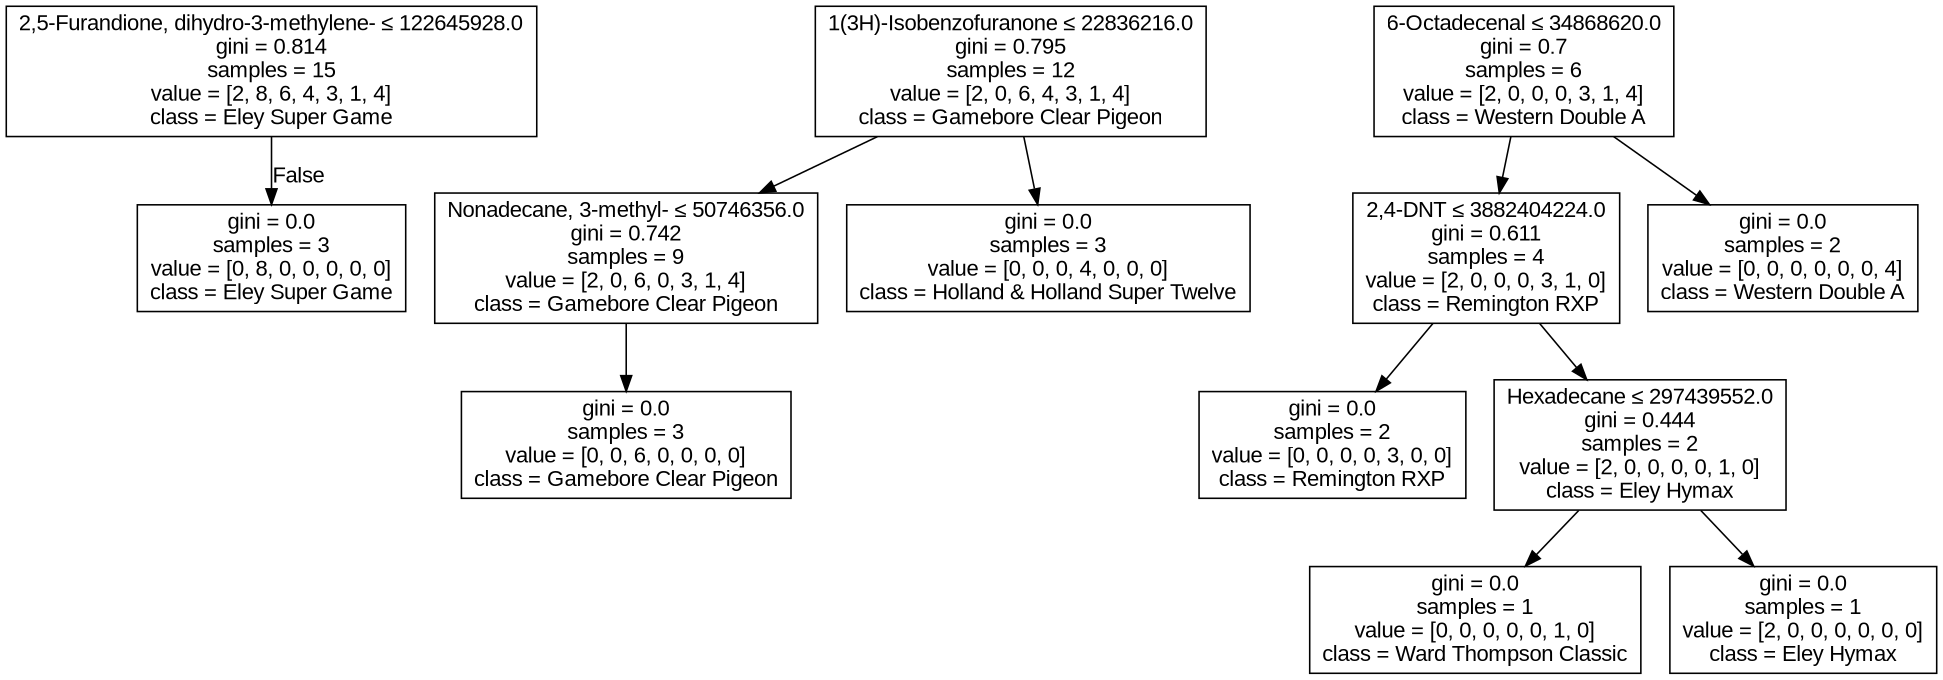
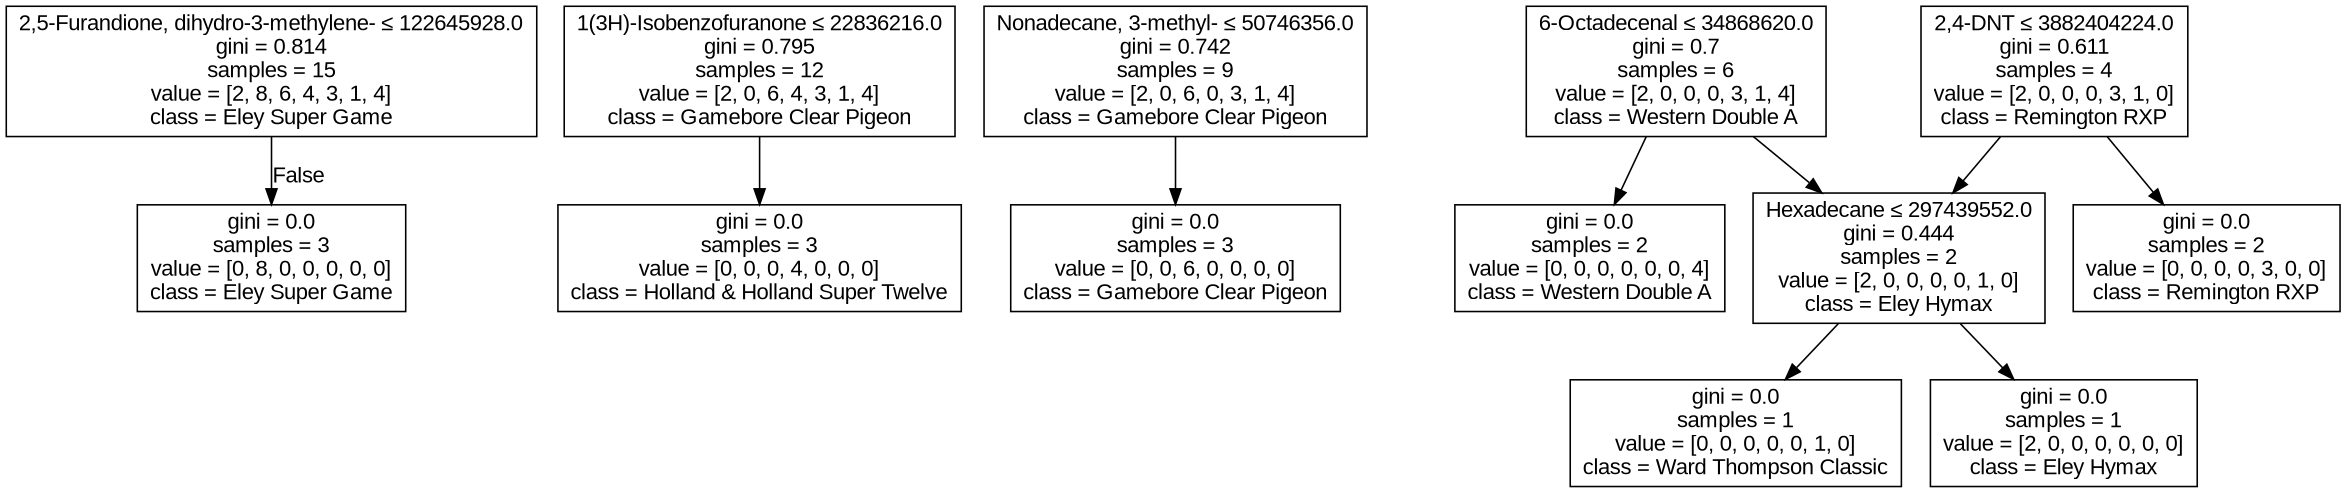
(1507, 157) -> (1781, 160)
(826, 161) -> none
